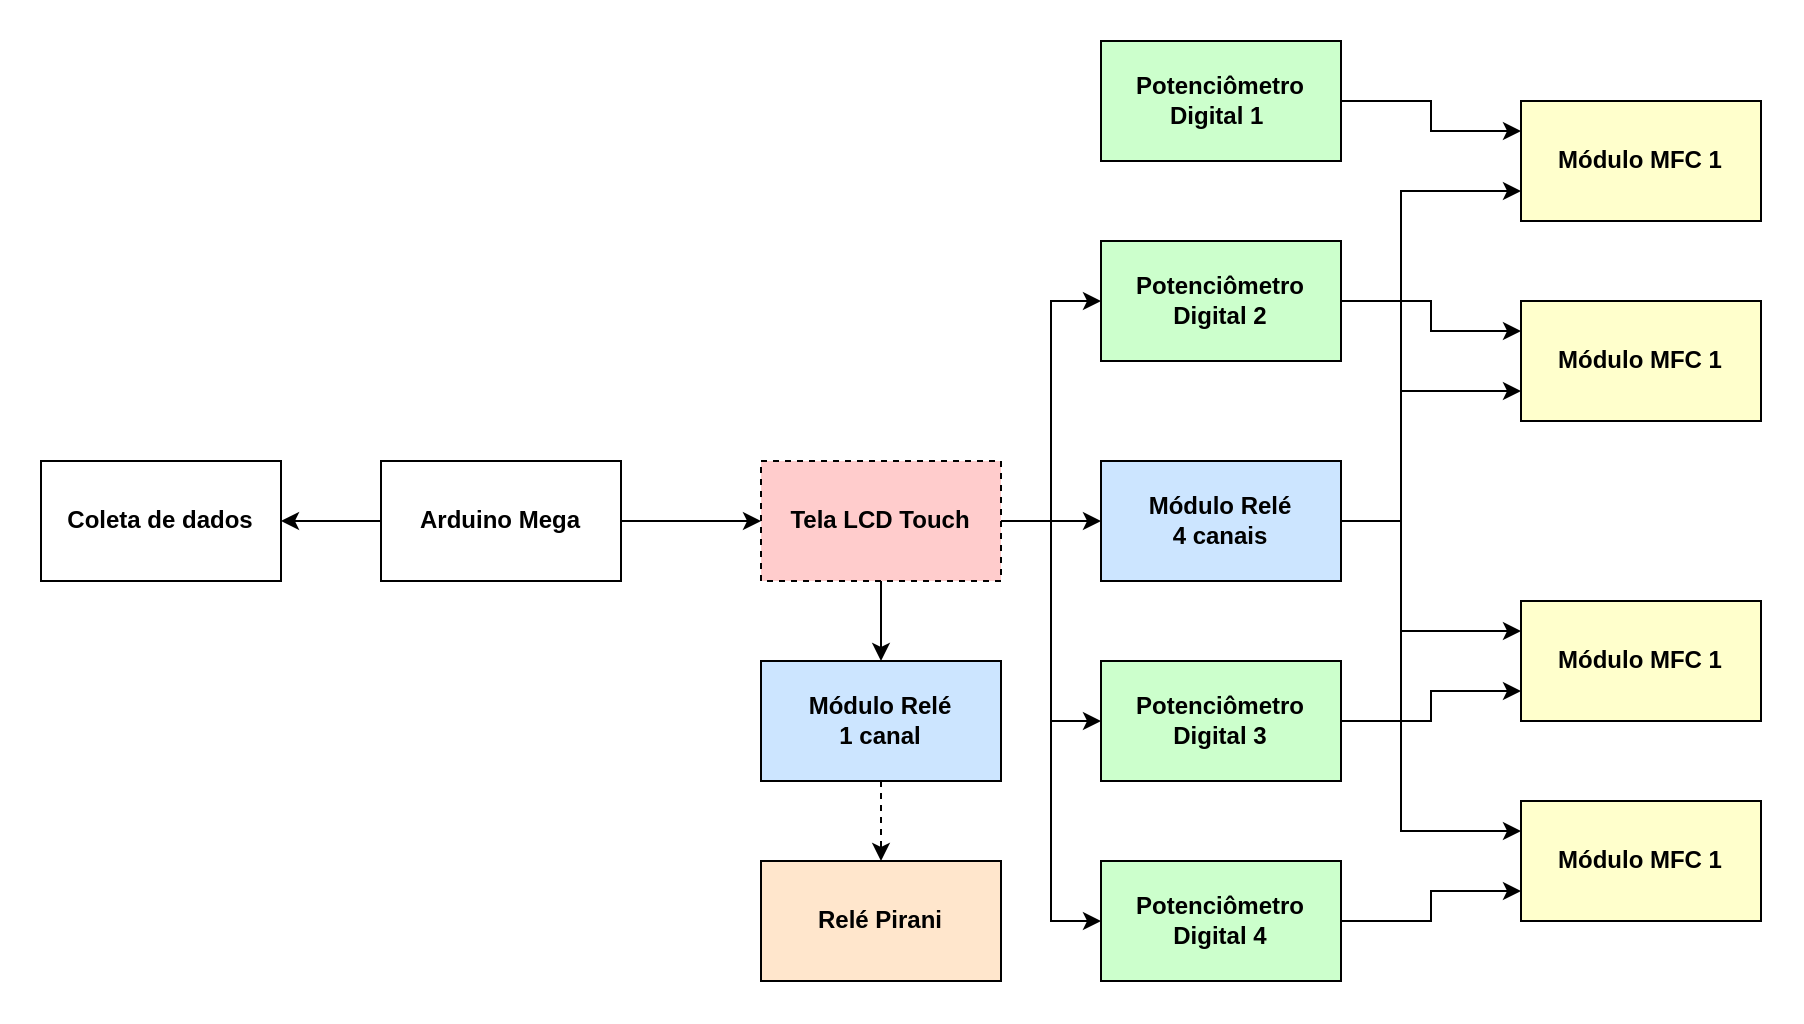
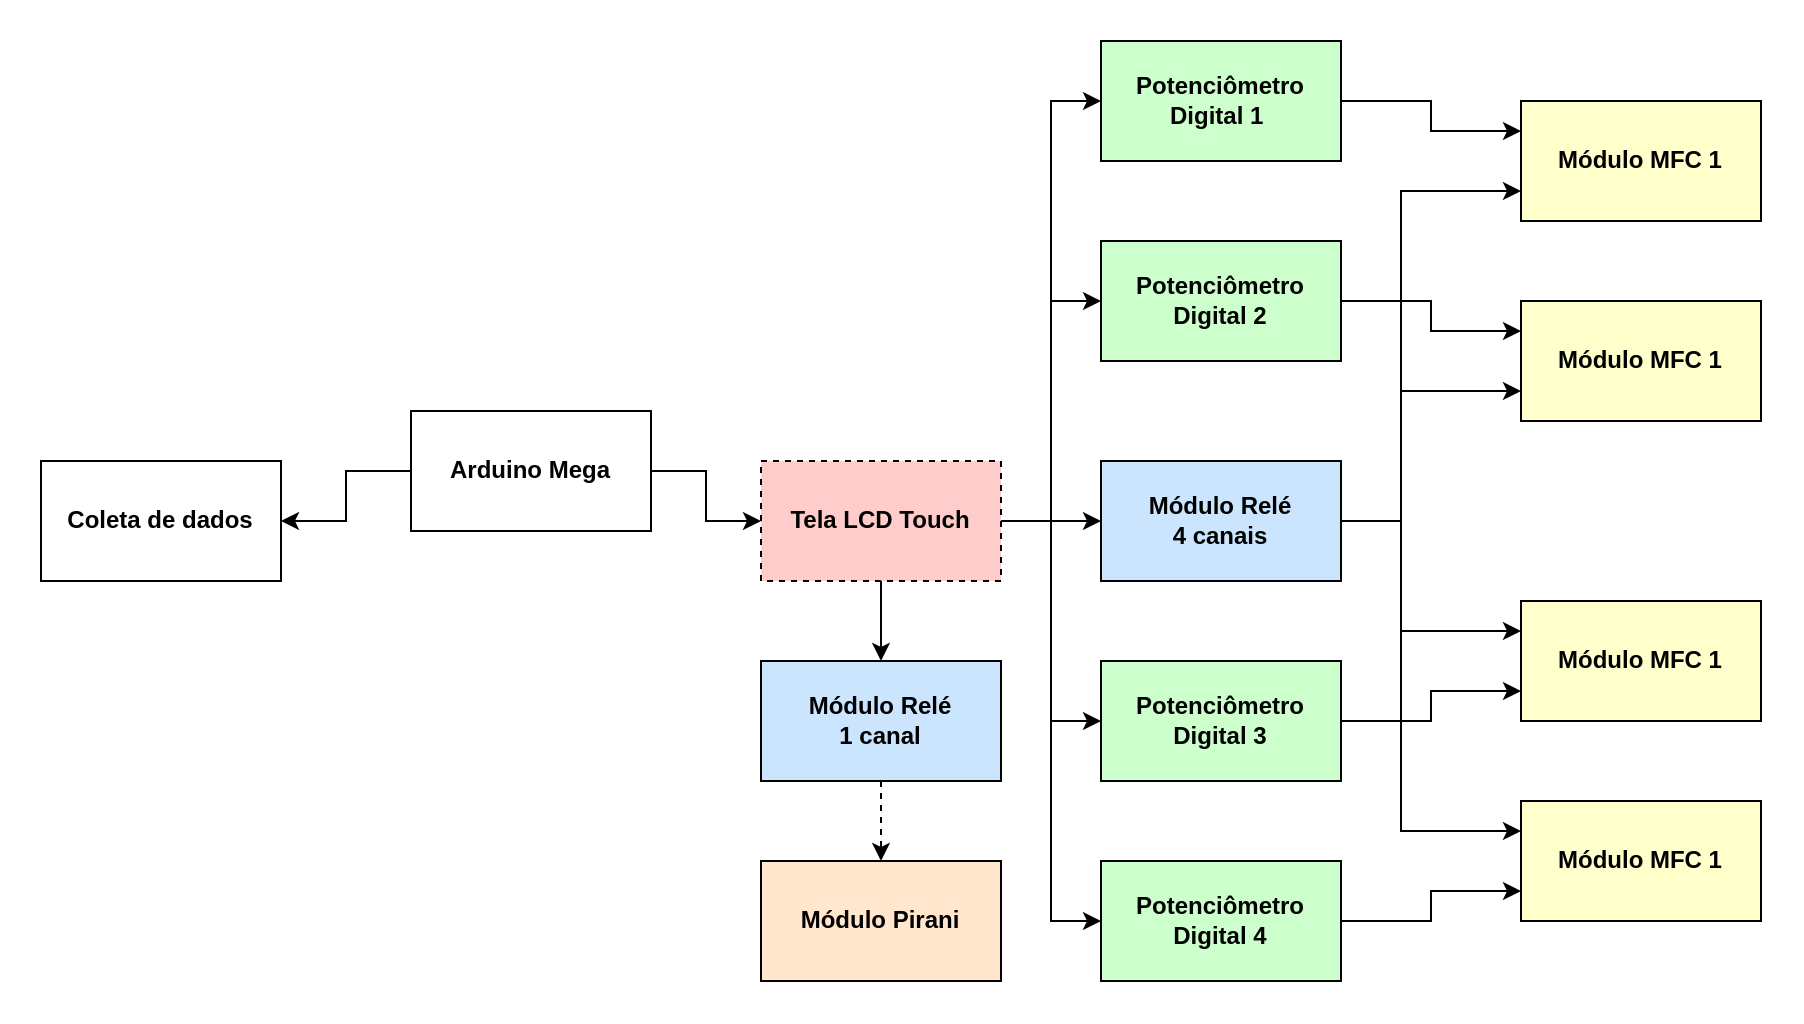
none -> (1051, 181)
(501, 521) -> (531, 471)
(881, 921) -> (881, 921)
